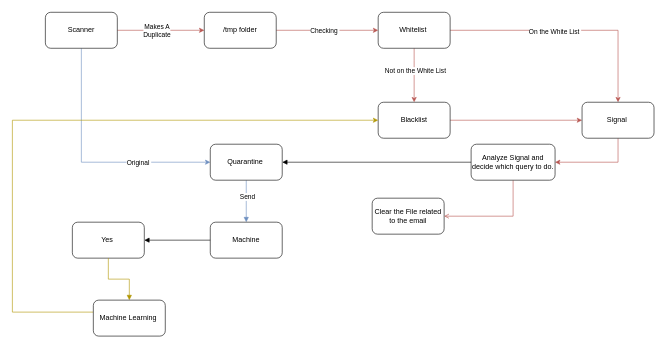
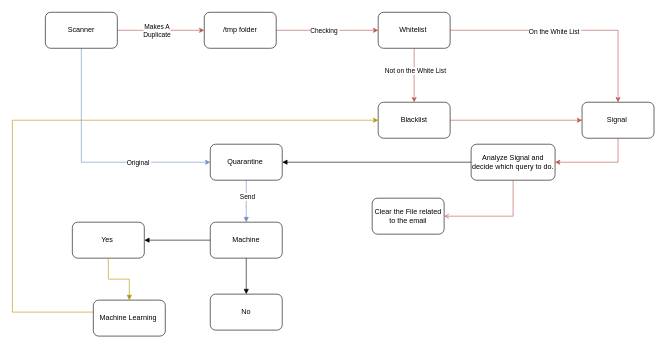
none -> (246, 288)
none -> (246, 312)
